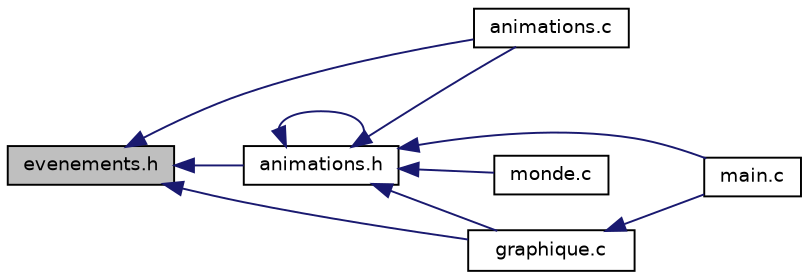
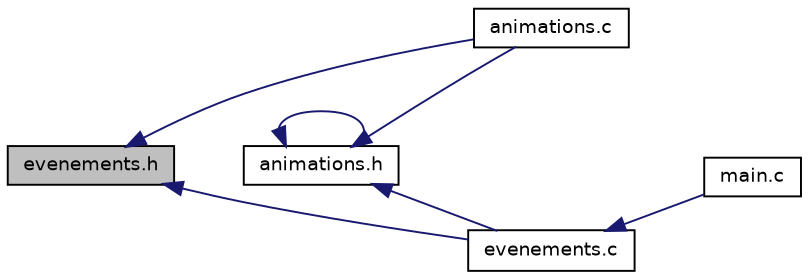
(564, 133) -> none
(219, 165) -> none
(551, 175) -> none
(551, 251) -> (551, 251)
